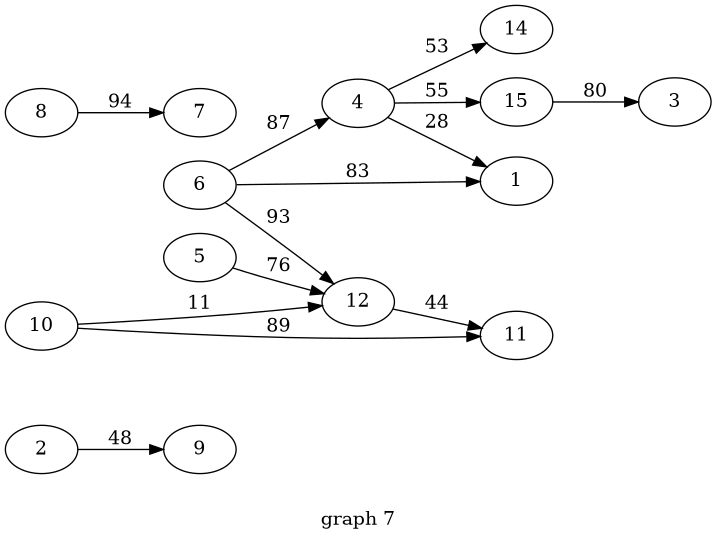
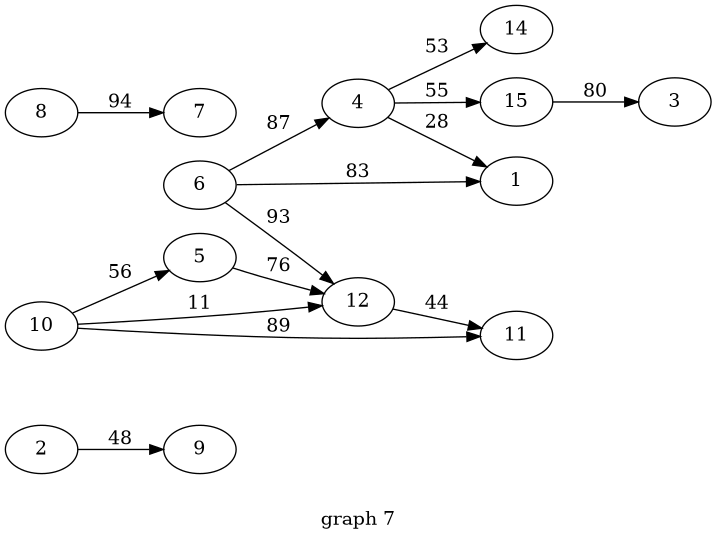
none -> (115, 295)
